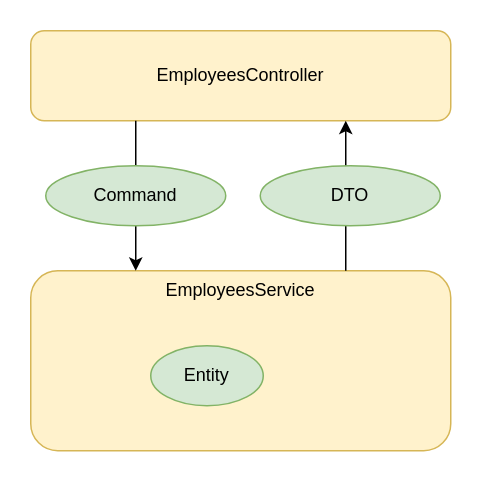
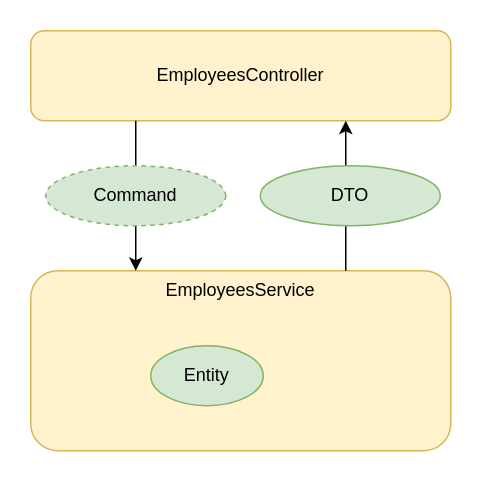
(136, 196) -> (136, 196)
